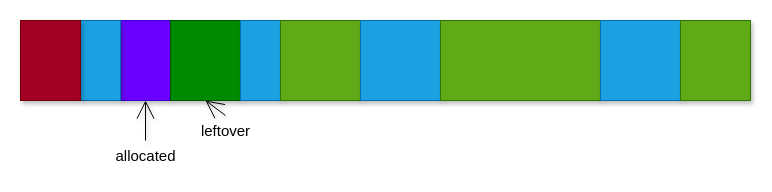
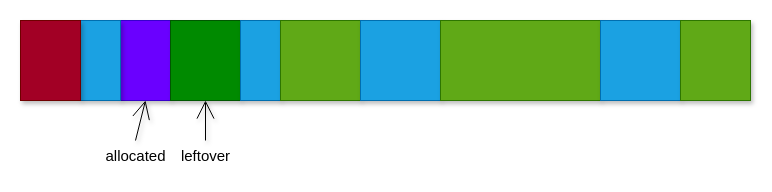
(226, 131) -> (206, 156)
(146, 156) -> (136, 156)
